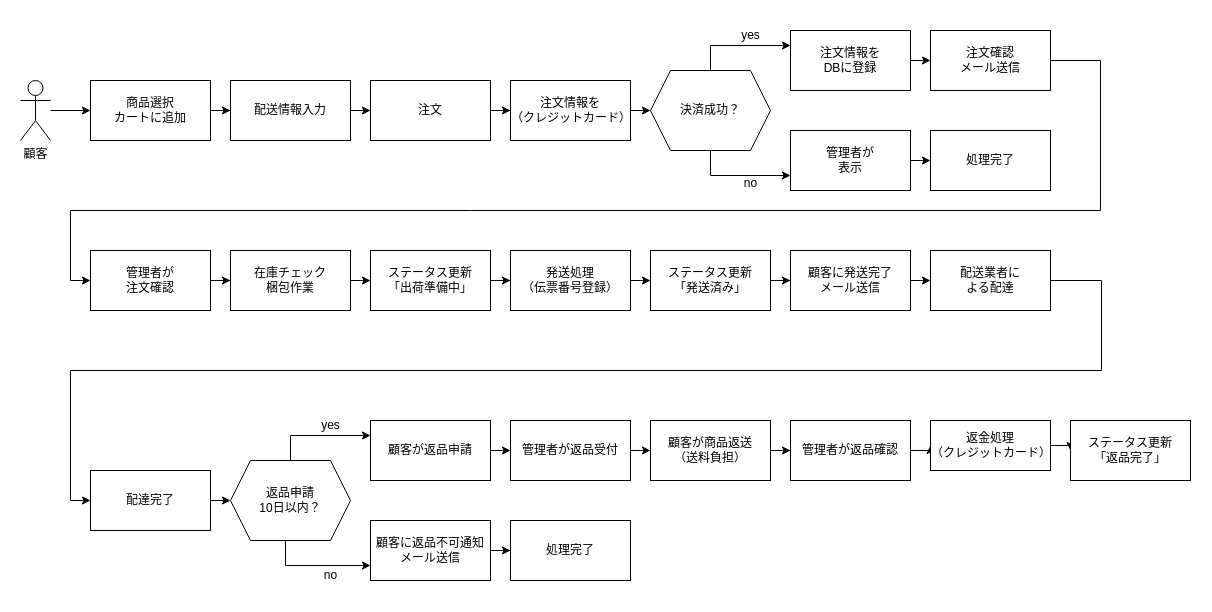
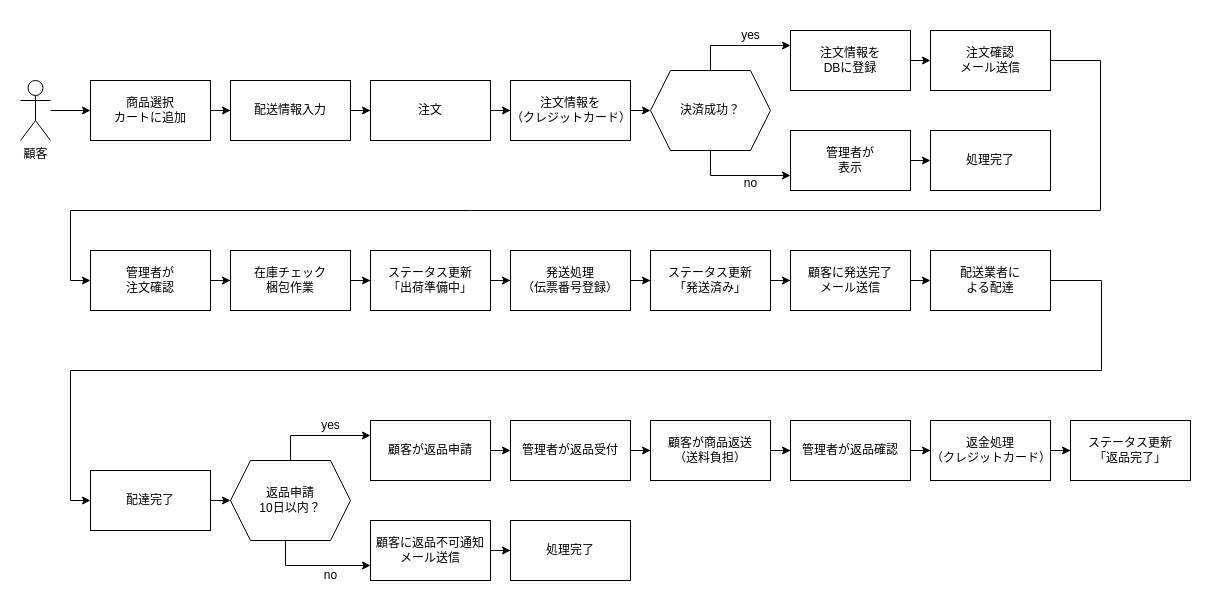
(991, 446) -> (991, 451)
